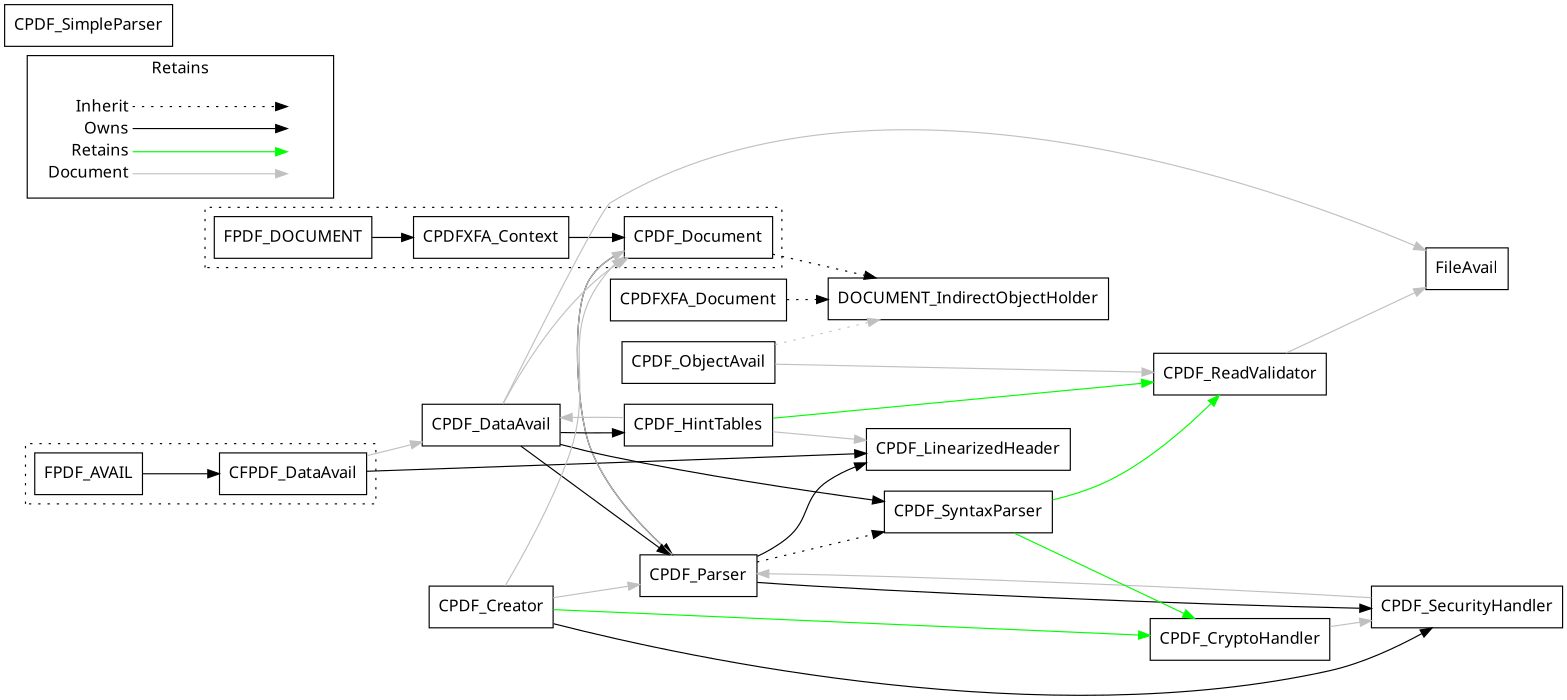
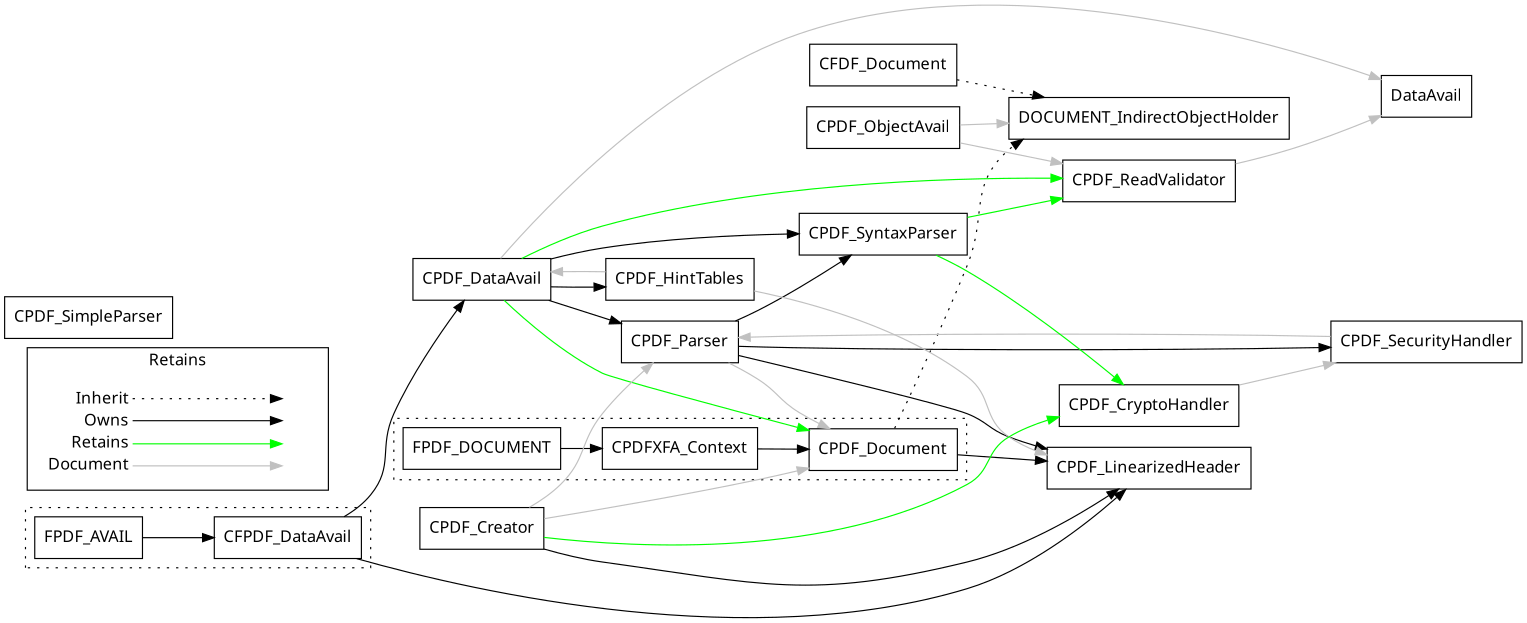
(1467, 269) -> (1426, 96)
(698, 300) -> (883, 65)
(552, 328) -> (640, 385)
(822, 334) -> (978, 124)
(957, 401) -> (782, 192)
(581, 403) -> (998, 458)
(389, 450) -> (397, 408)
(815, 548) -> (792, 292)
(989, 693) -> (834, 584)
